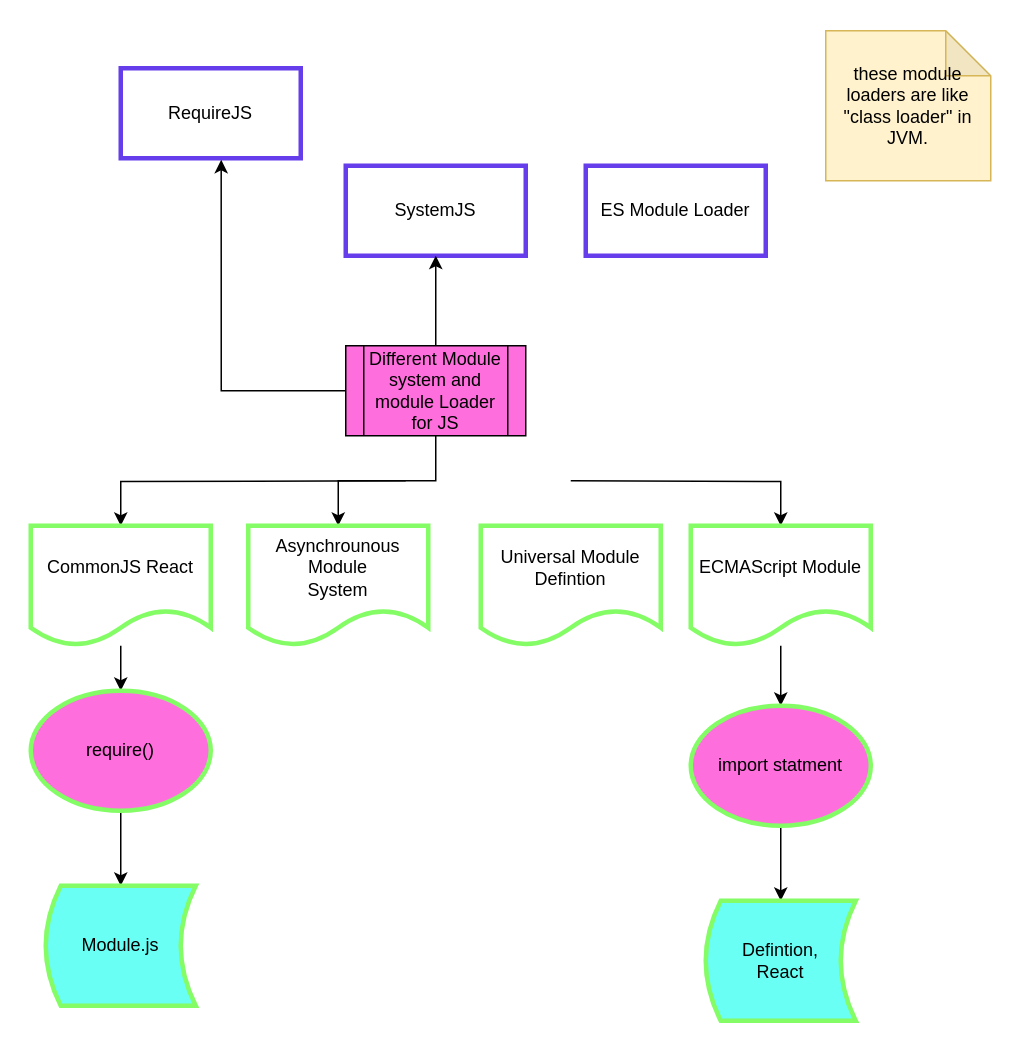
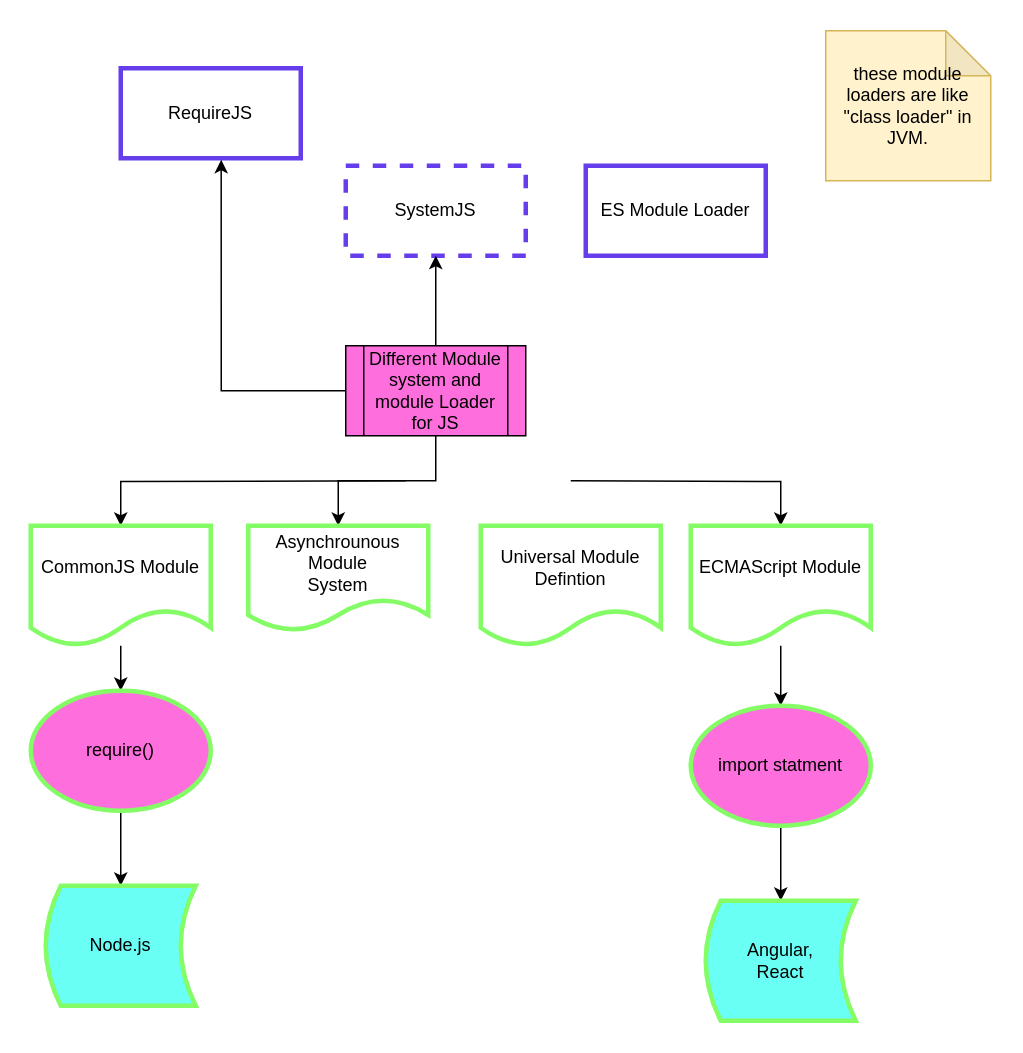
(436, 211) -> (436, 211)
(121, 568) -> (121, 568)
(338, 586) -> (338, 578)
(121, 946) -> (121, 946)
(781, 961) -> (781, 961)
